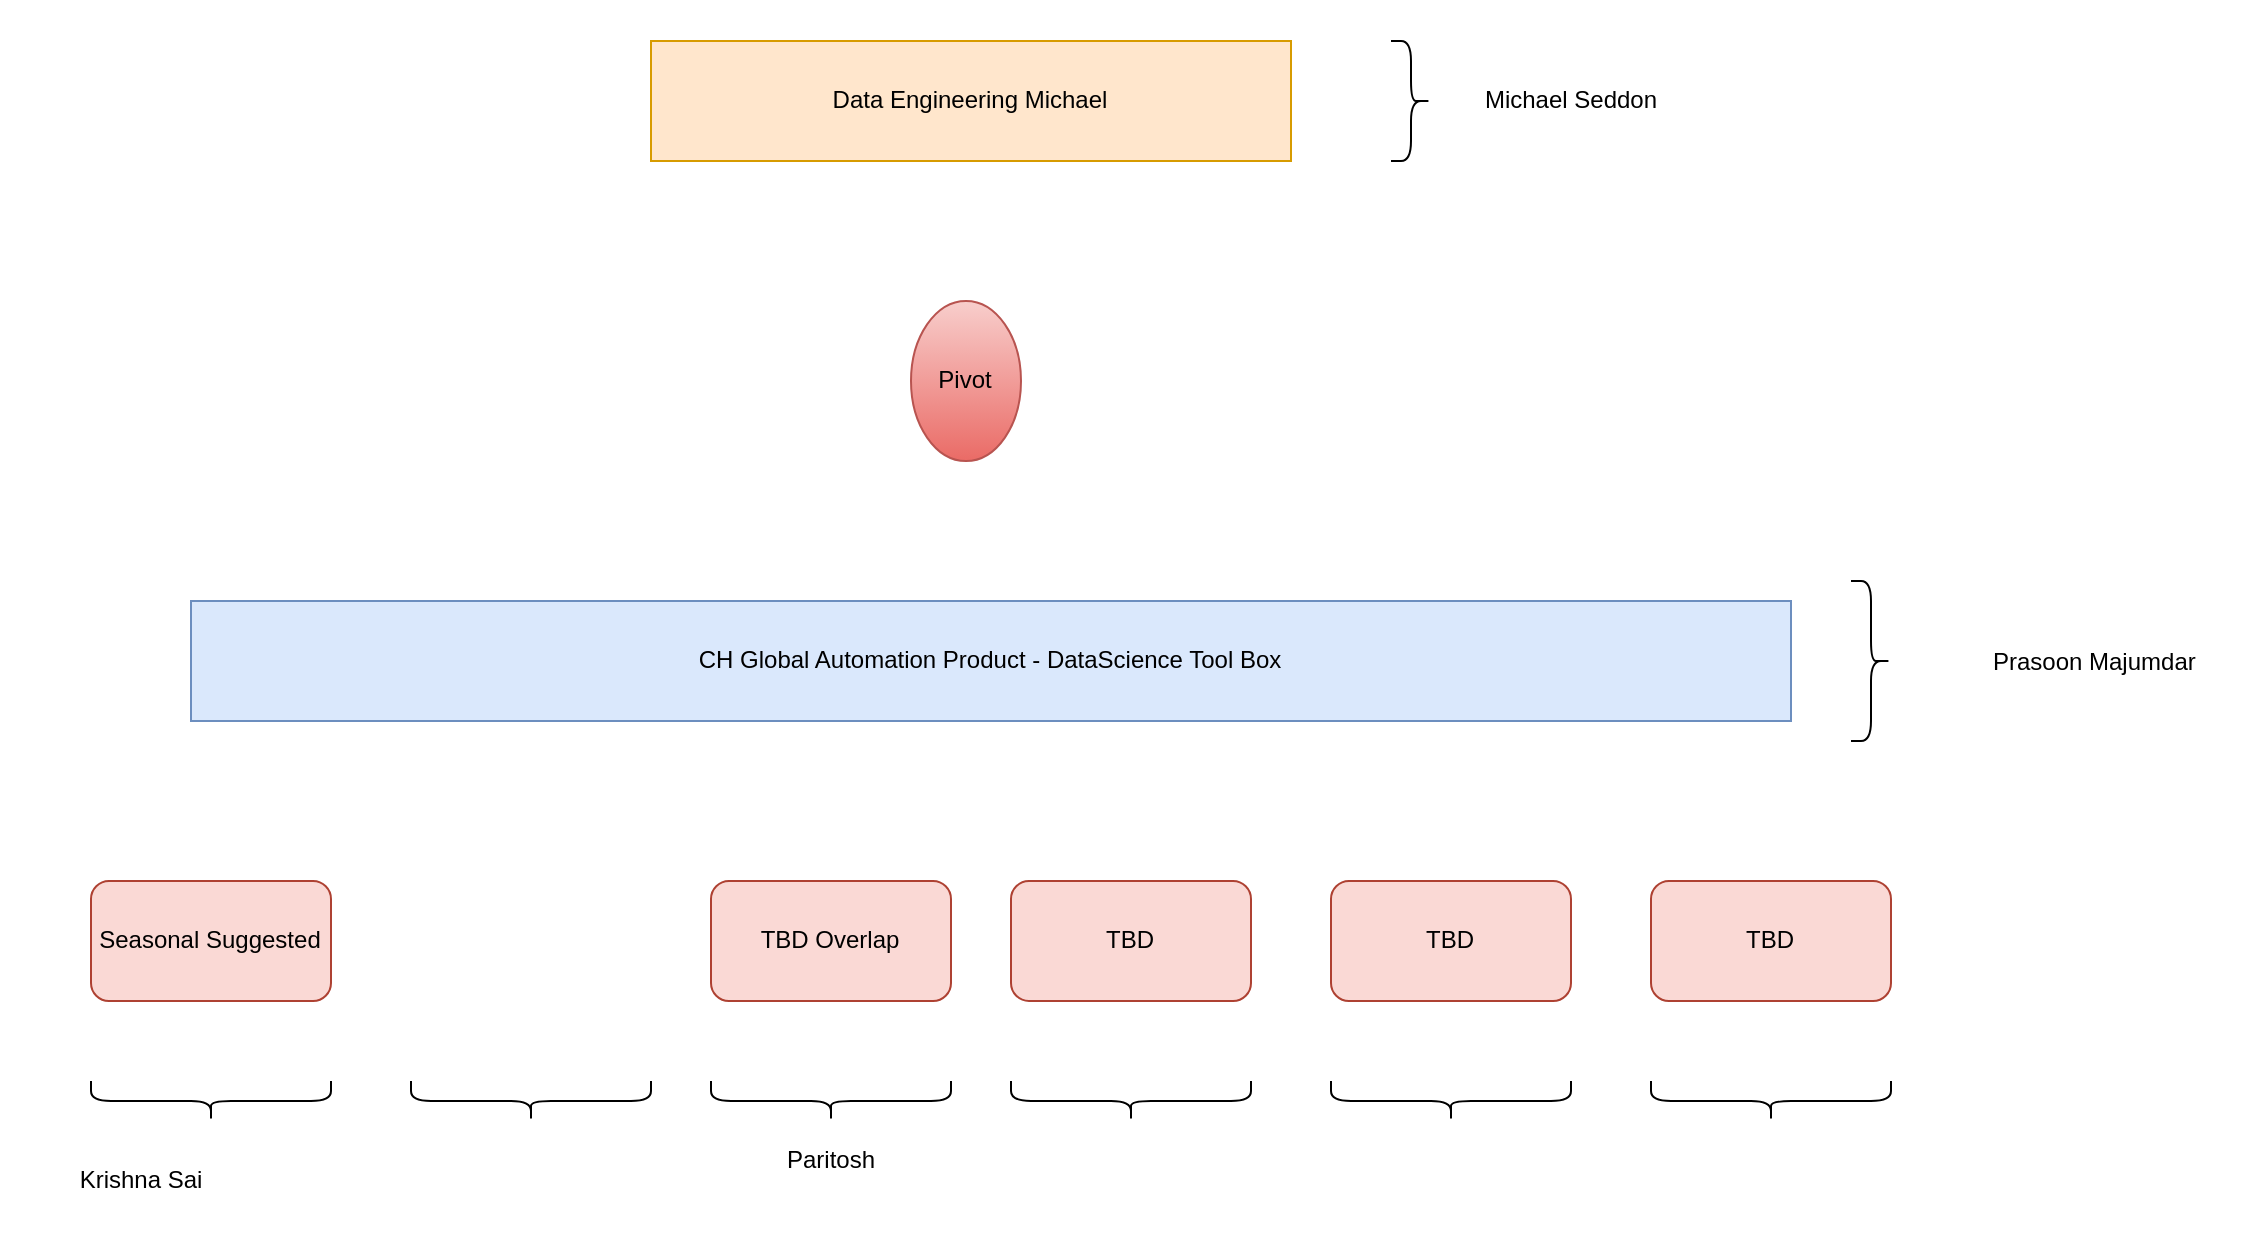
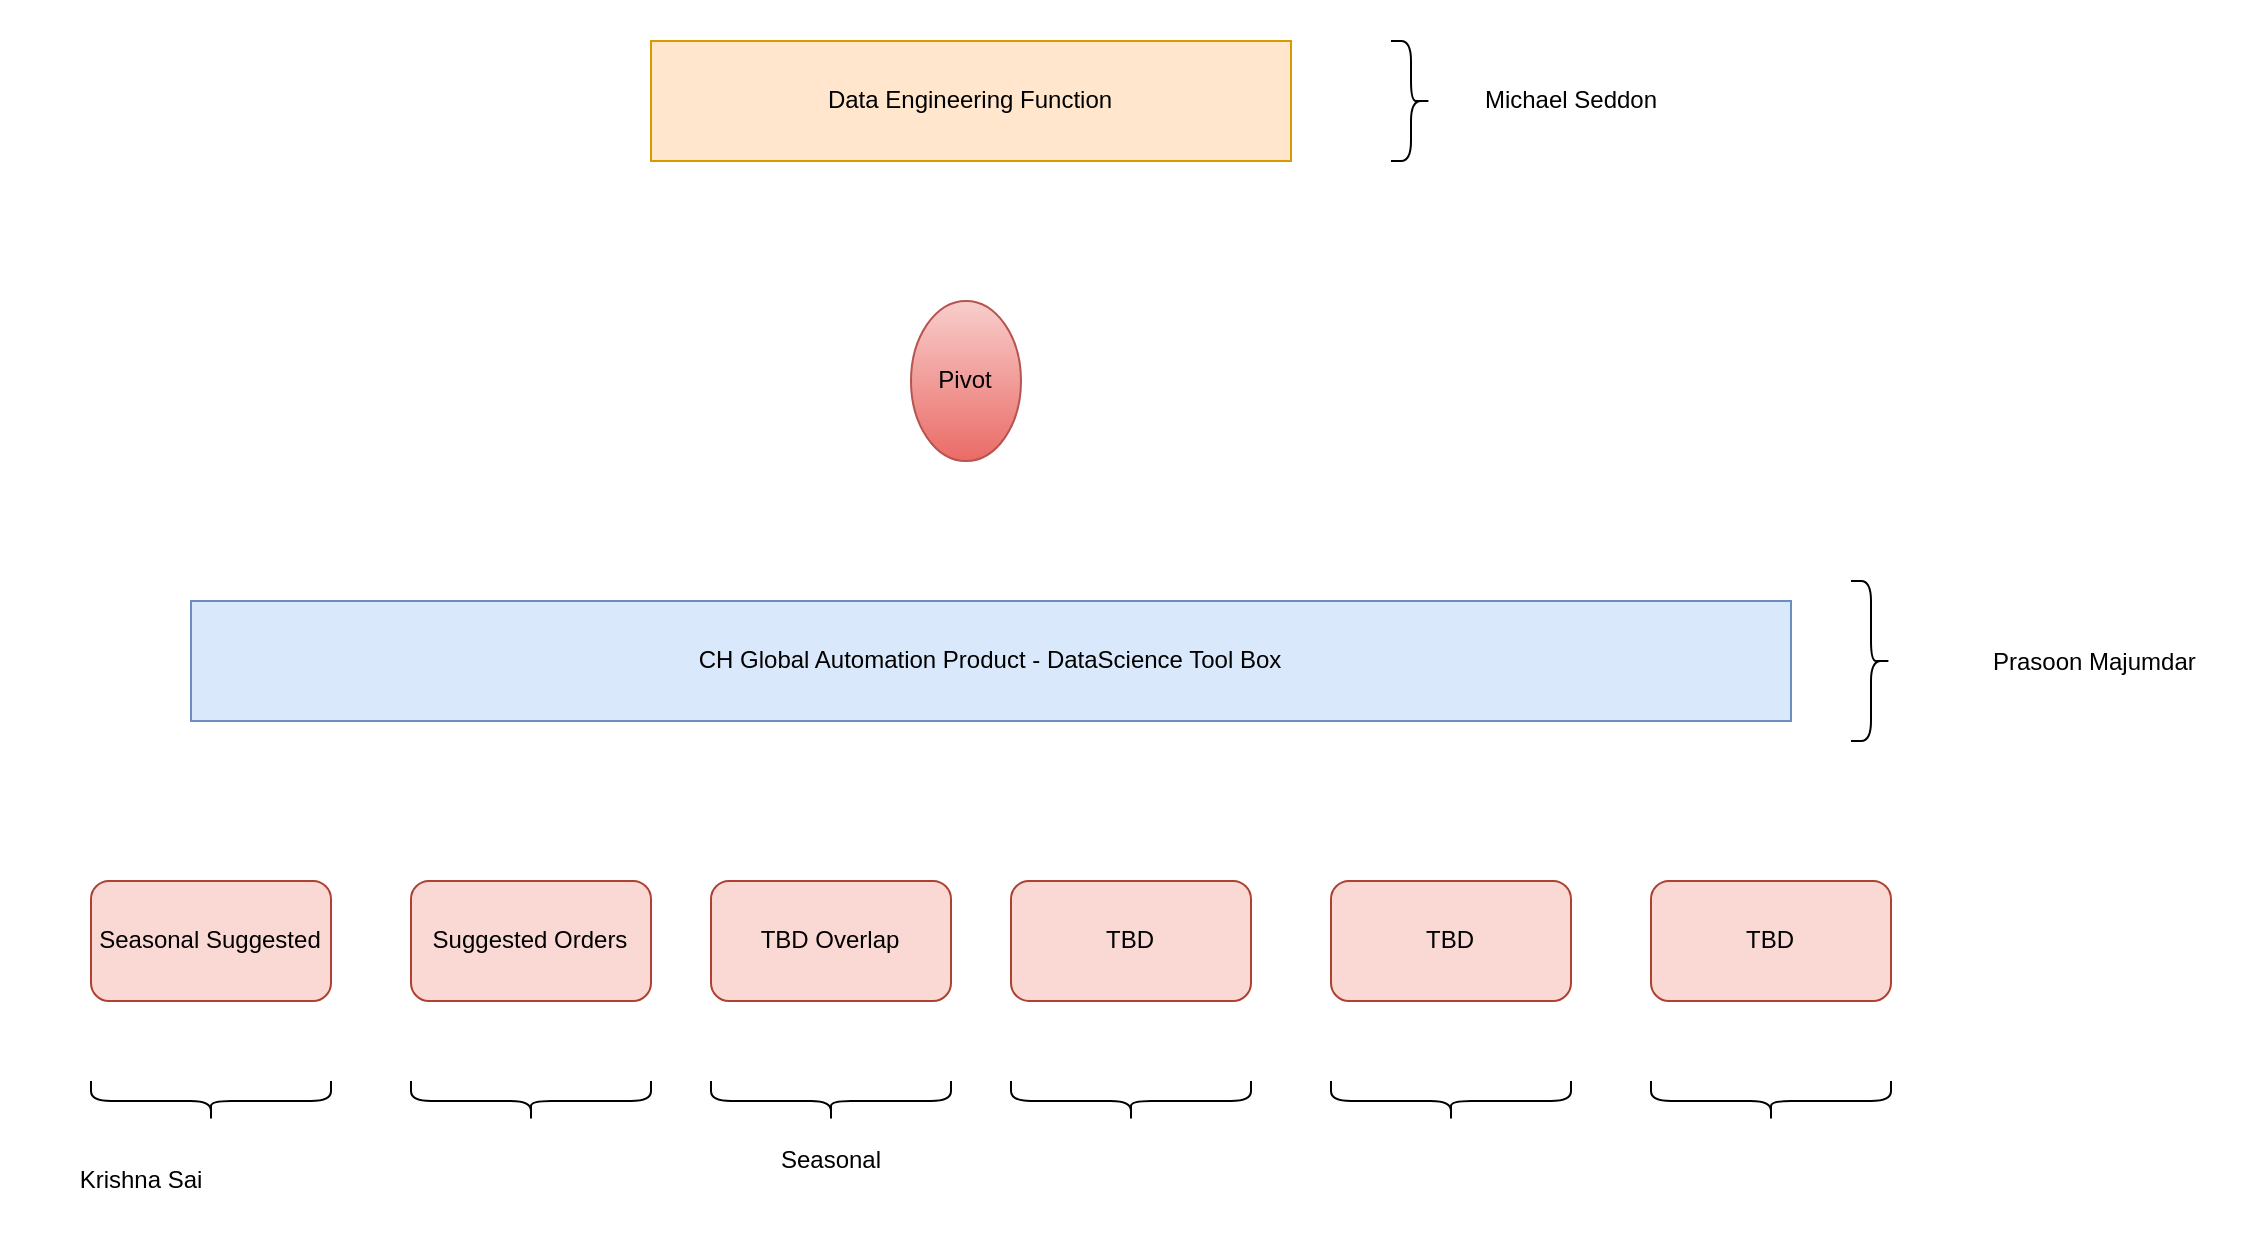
(971, 101) -> (971, 101)
none -> (531, 941)
(832, 1161) -> (832, 1161)
